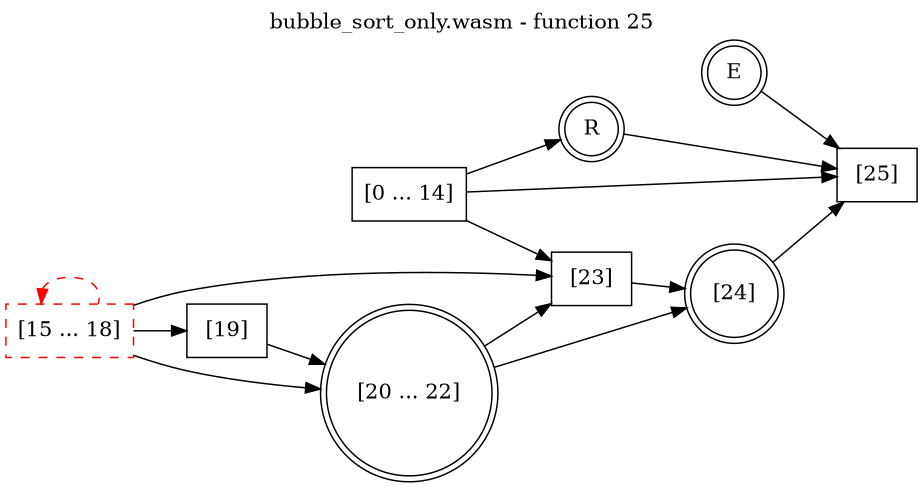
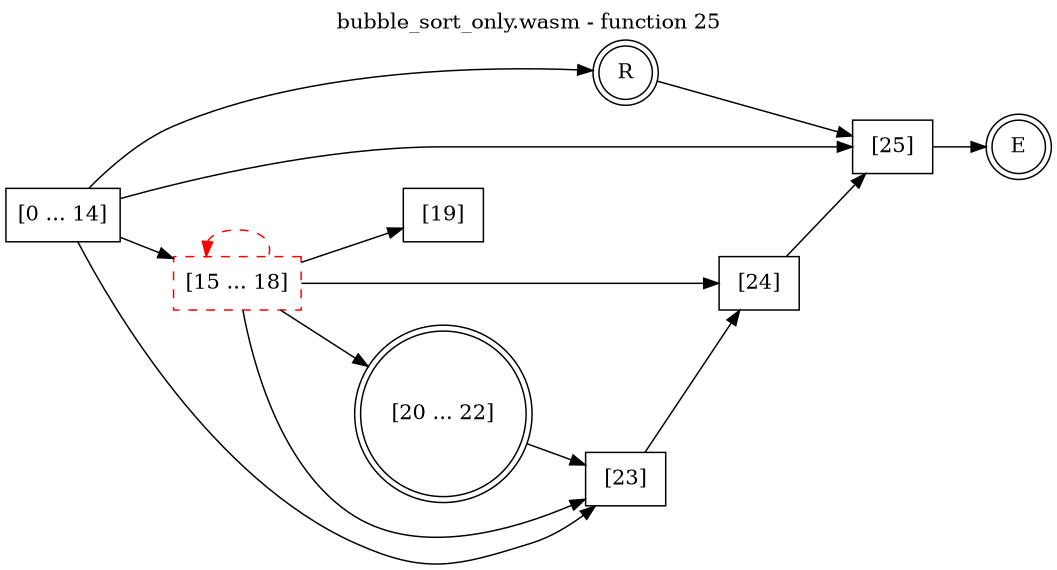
(794, 115) -> (952, 147)
none -> (140, 245)
(734, 294) -> (759, 283)
(584, 340) -> (502, 283)
(289, 352) -> none
